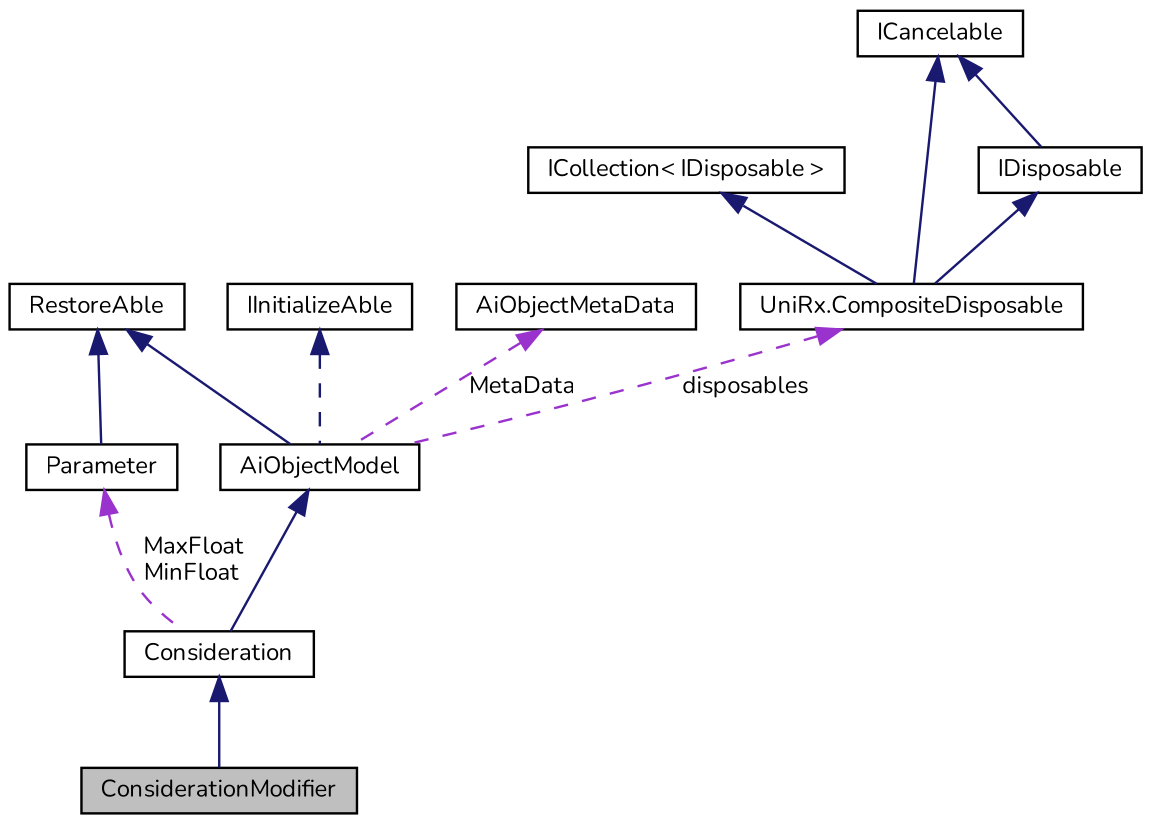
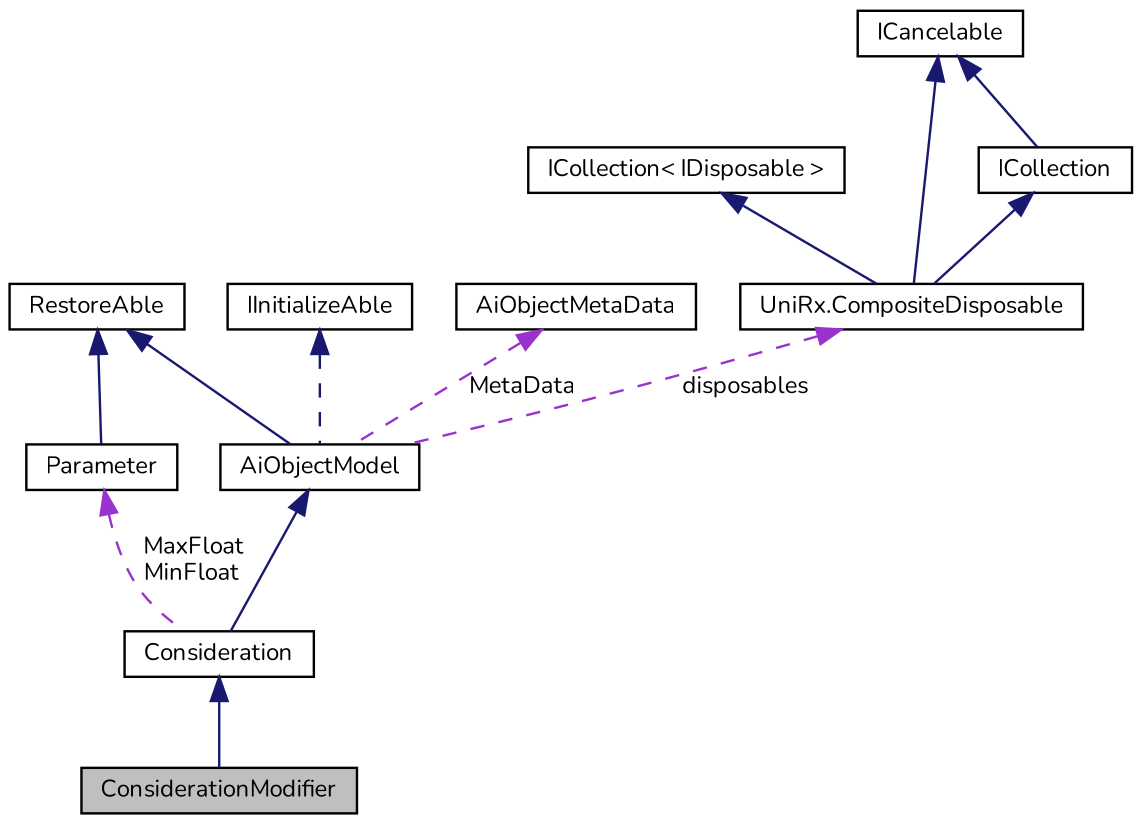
(1060, 170) -> (1055, 170)
